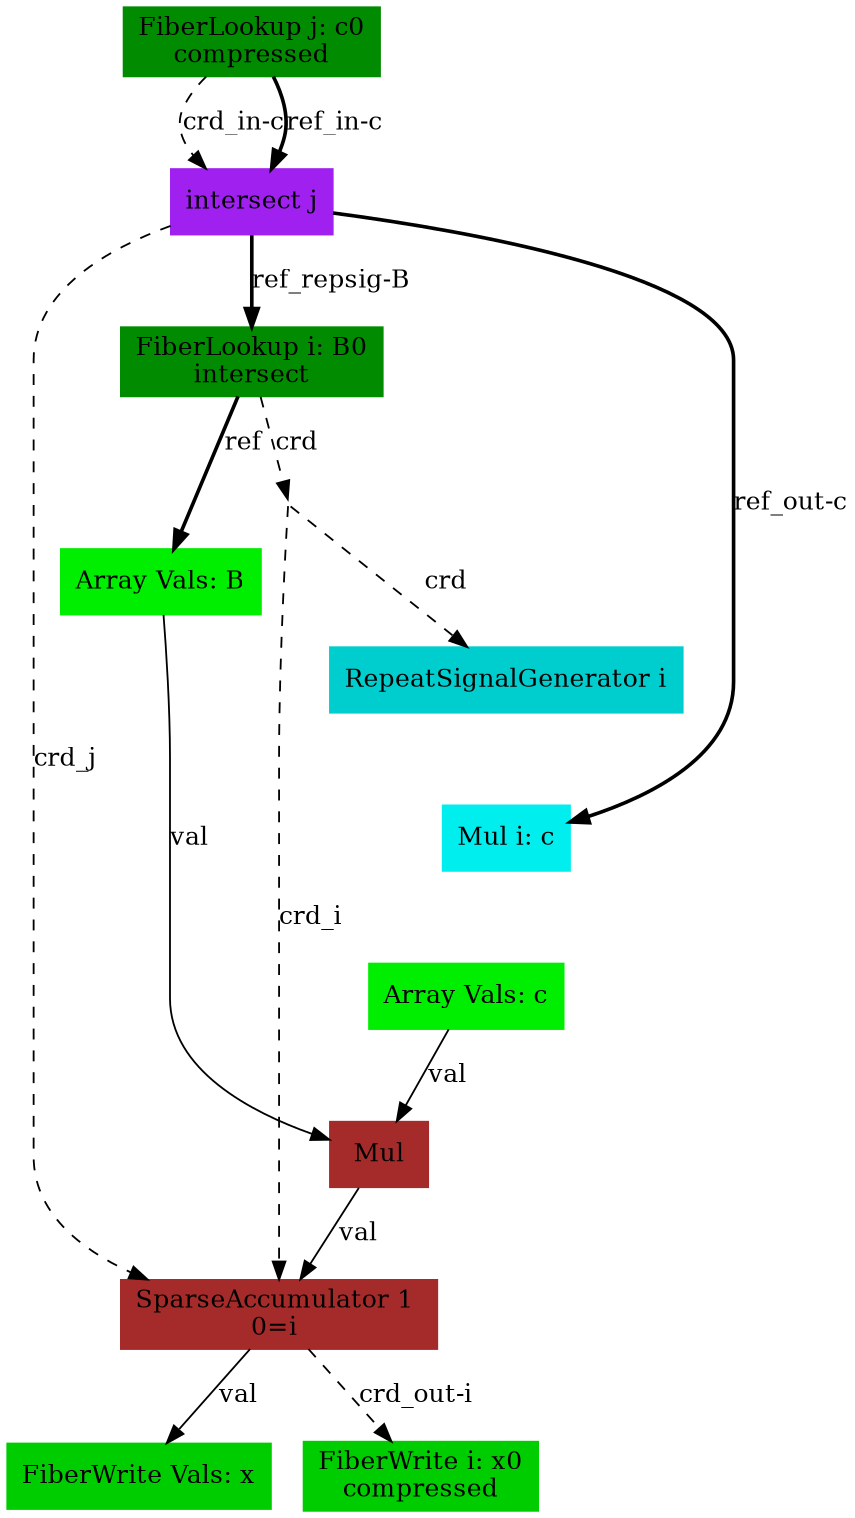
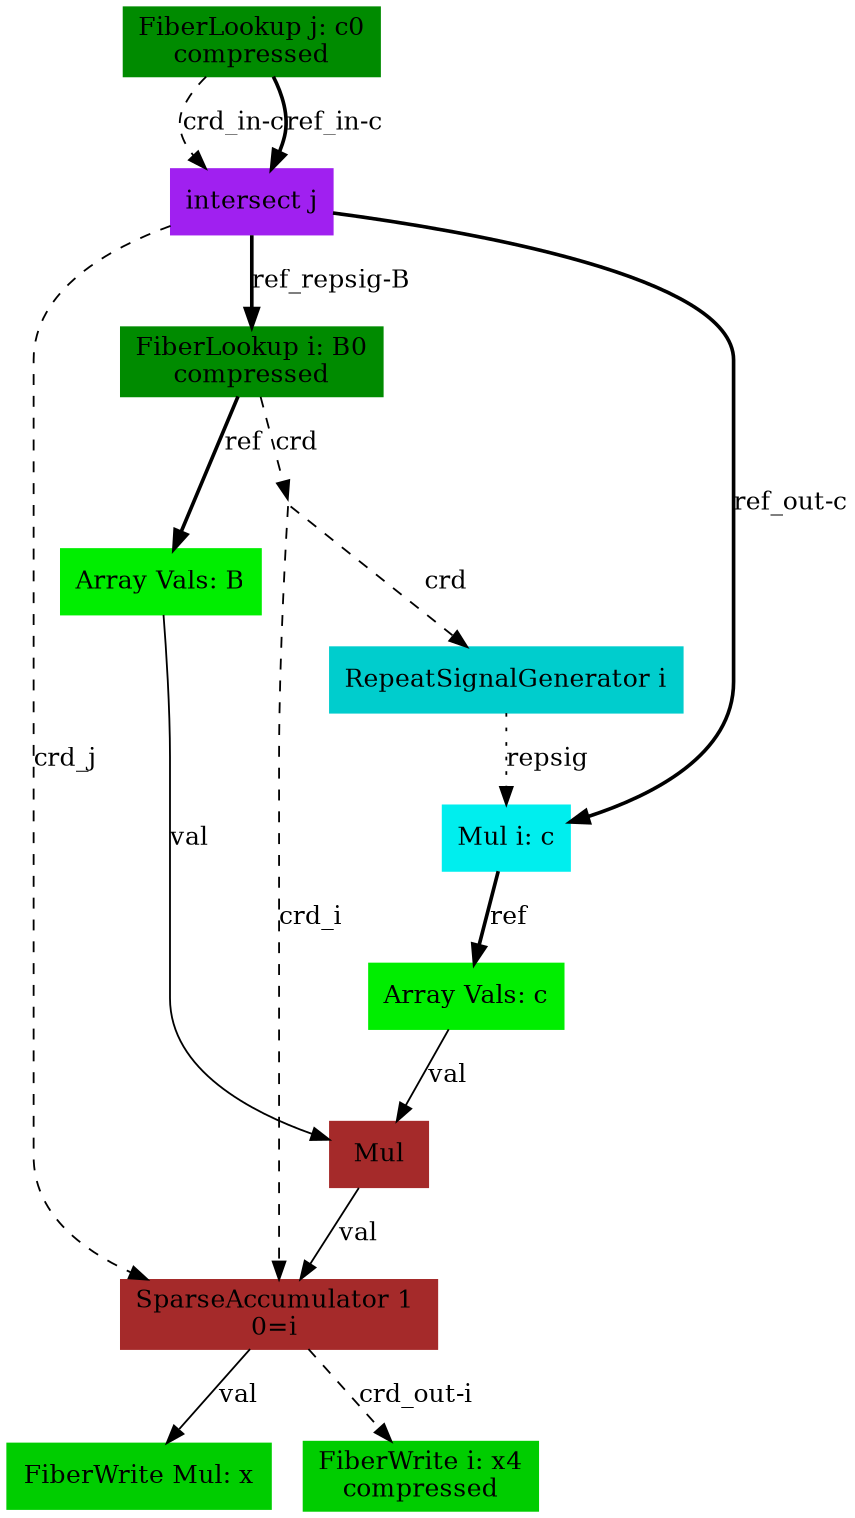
(252, 362) -> (252, 362)
none -> (506, 750)
none -> (489, 908)
(139, 1476) -> (139, 1476)
(421, 1476) -> (421, 1476)
